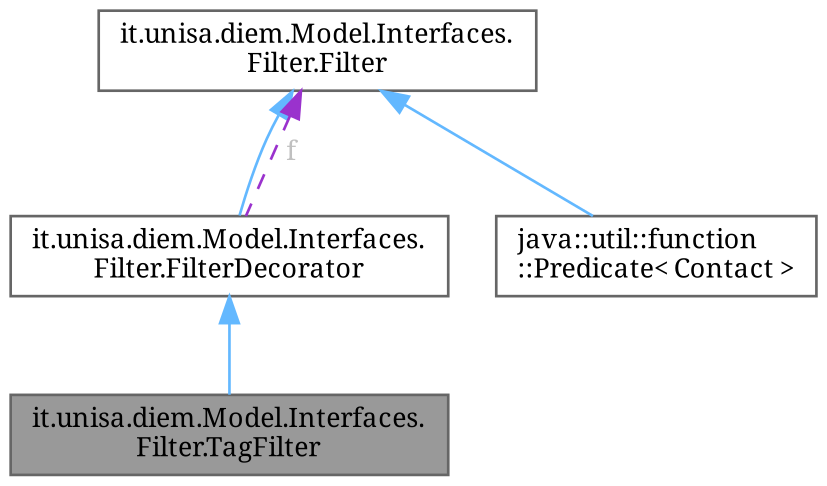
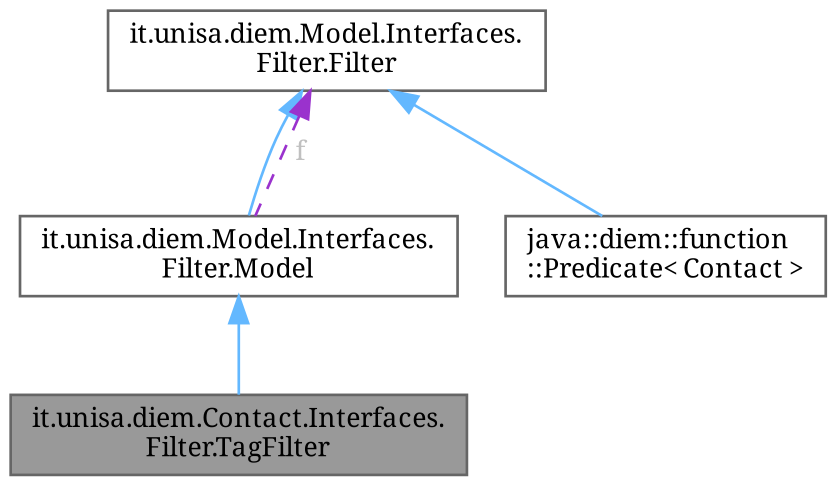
(229, 256) -> (239, 256)
(656, 256) -> (666, 256)
(229, 435) -> (239, 435)
